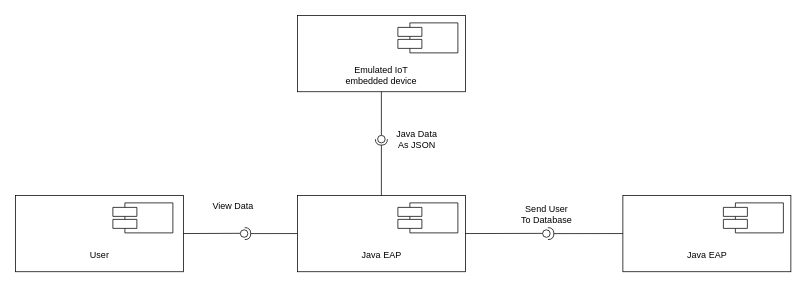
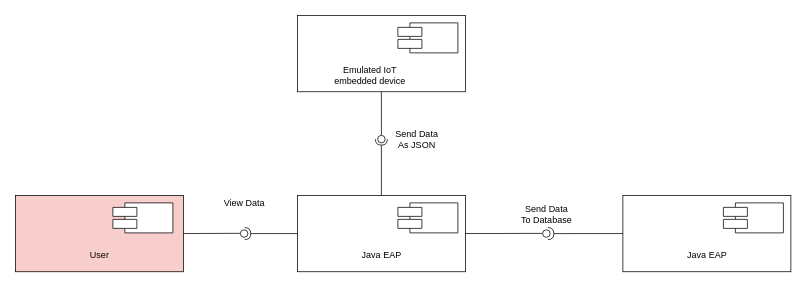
(381, 75) -> (370, 75)
(417, 139) -> (417, 139)
(233, 207) -> (244, 203)
(547, 214) -> (547, 214)
(99, 234) -> (99, 234)
